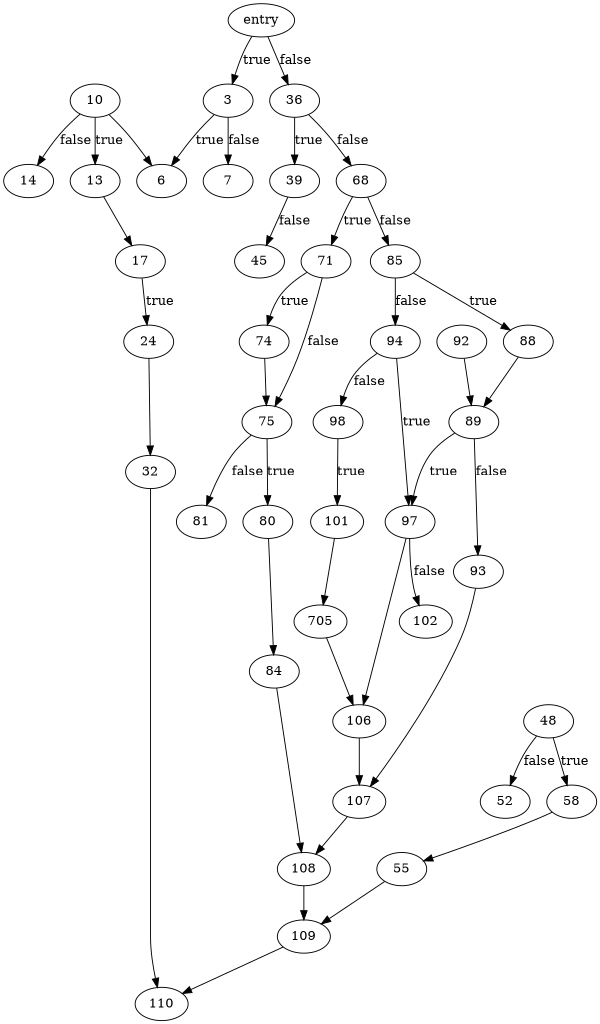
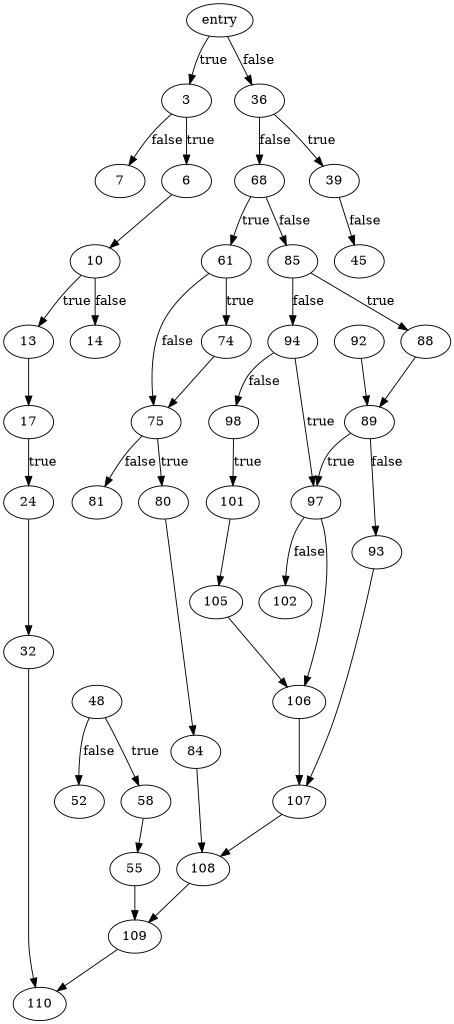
(129, 135) -> (144, 218)
(326, 261) -> (226, 261)
(320, 622) -> (216, 602)
